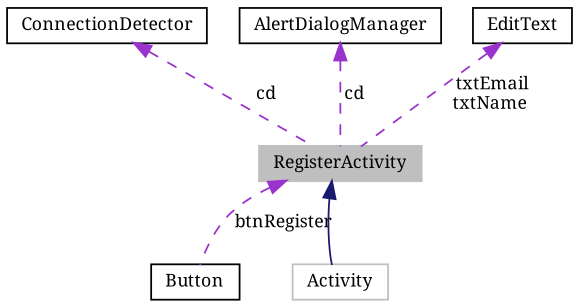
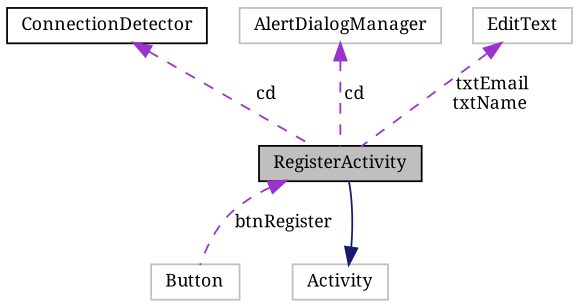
(340, 26) -> (340, 26)
(522, 26) -> (522, 26)
(340, 164) -> (340, 164)
(329, 232) -> (352, 214)
(195, 282) -> (195, 282)
